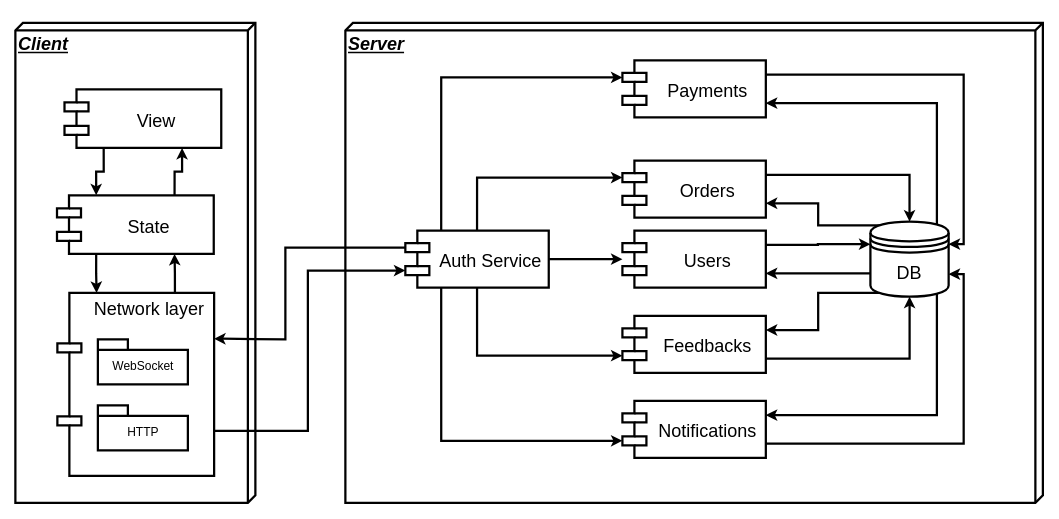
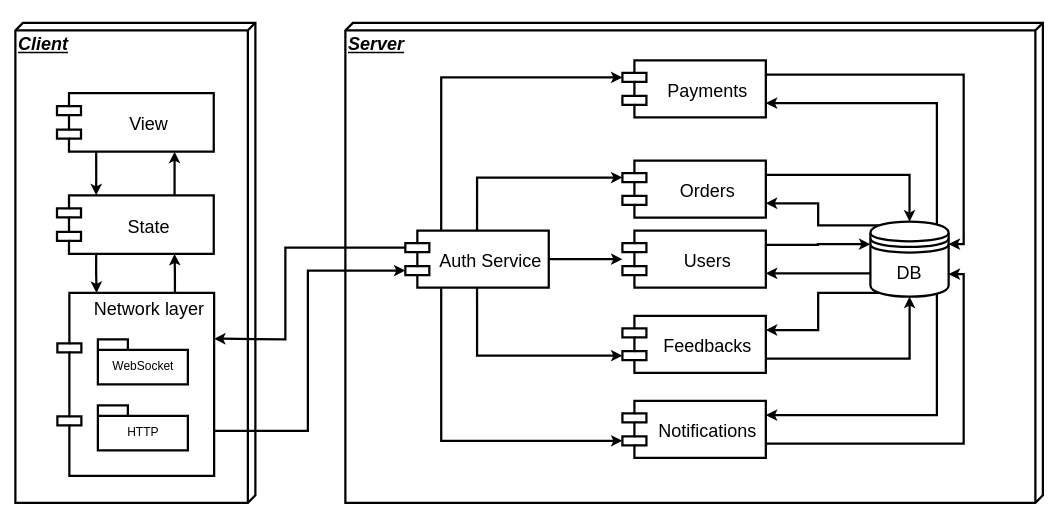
(143, 119) -> (135, 122)
